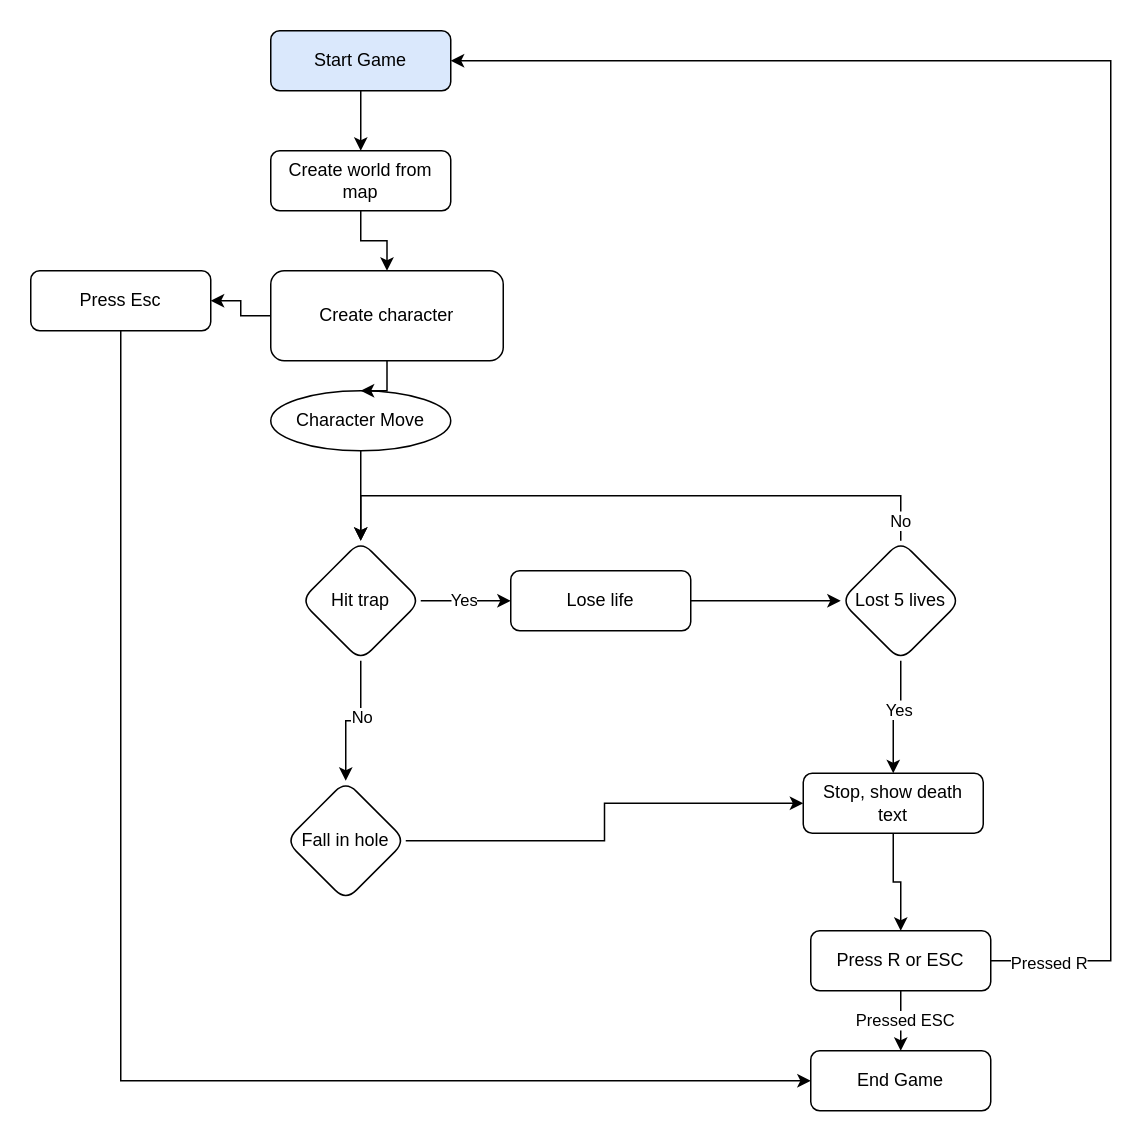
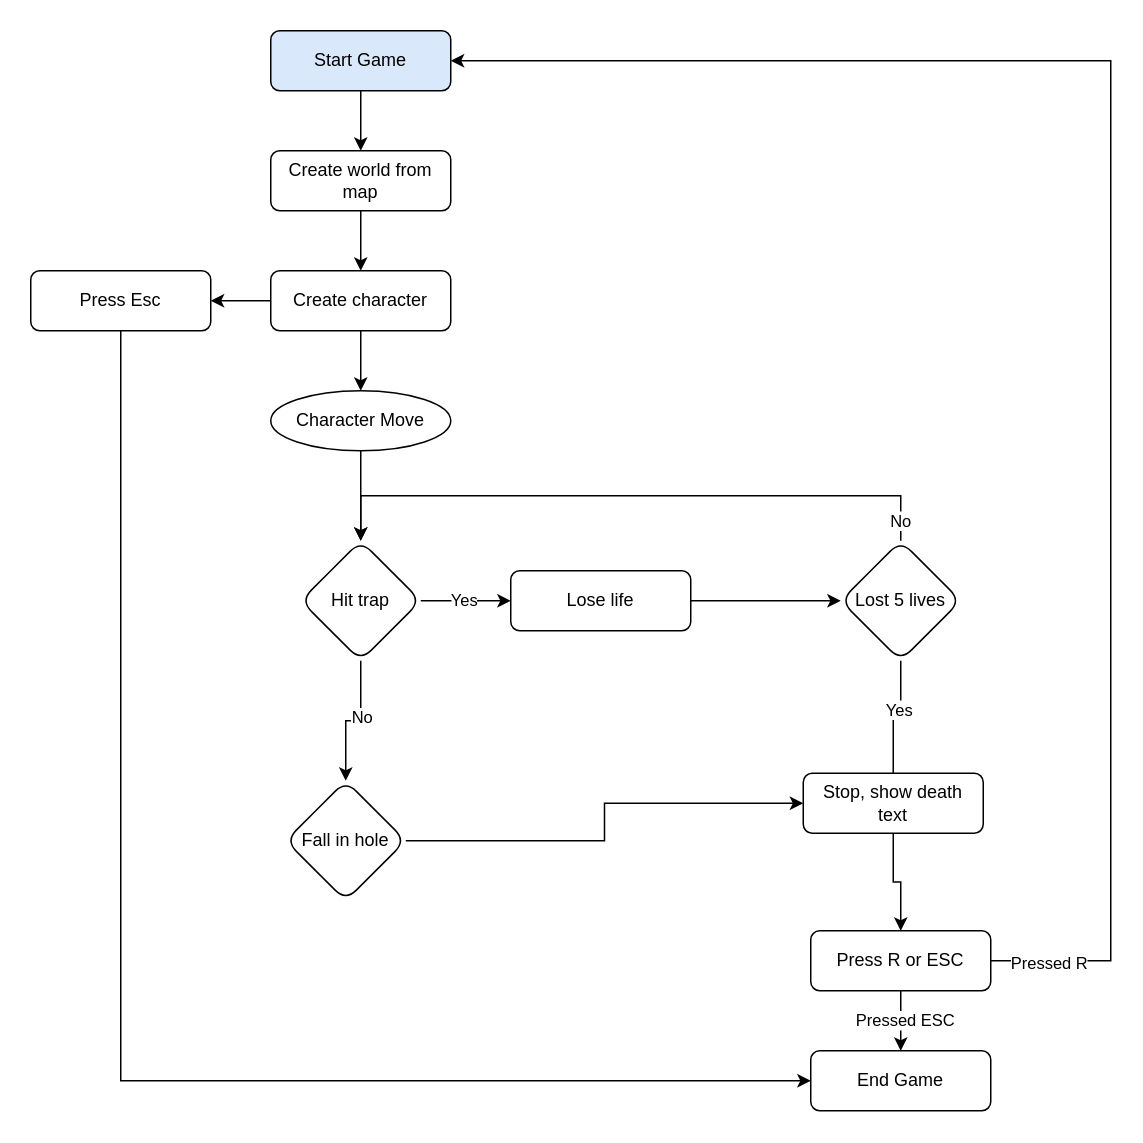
(387, 316) -> (361, 301)
(893, 762) -> (893, 766)
